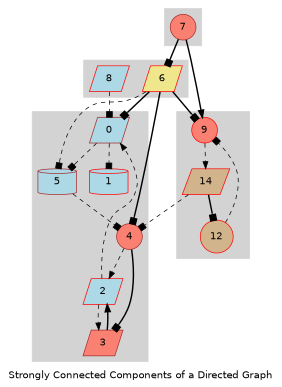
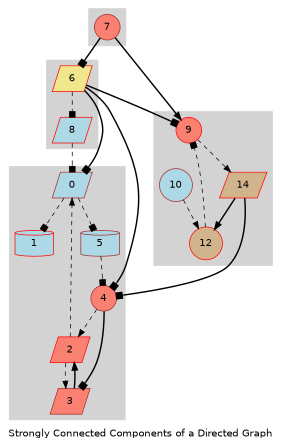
(90, 106) -> (72, 101)
none -> (176, 185)
(210, 204) -> (227, 211)
(167, 210) -> (212, 275)
(103, 291) -> (70, 350)
